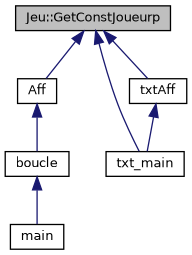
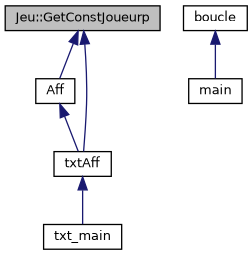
(116, 99) -> none
(37, 134) -> (71, 134)
